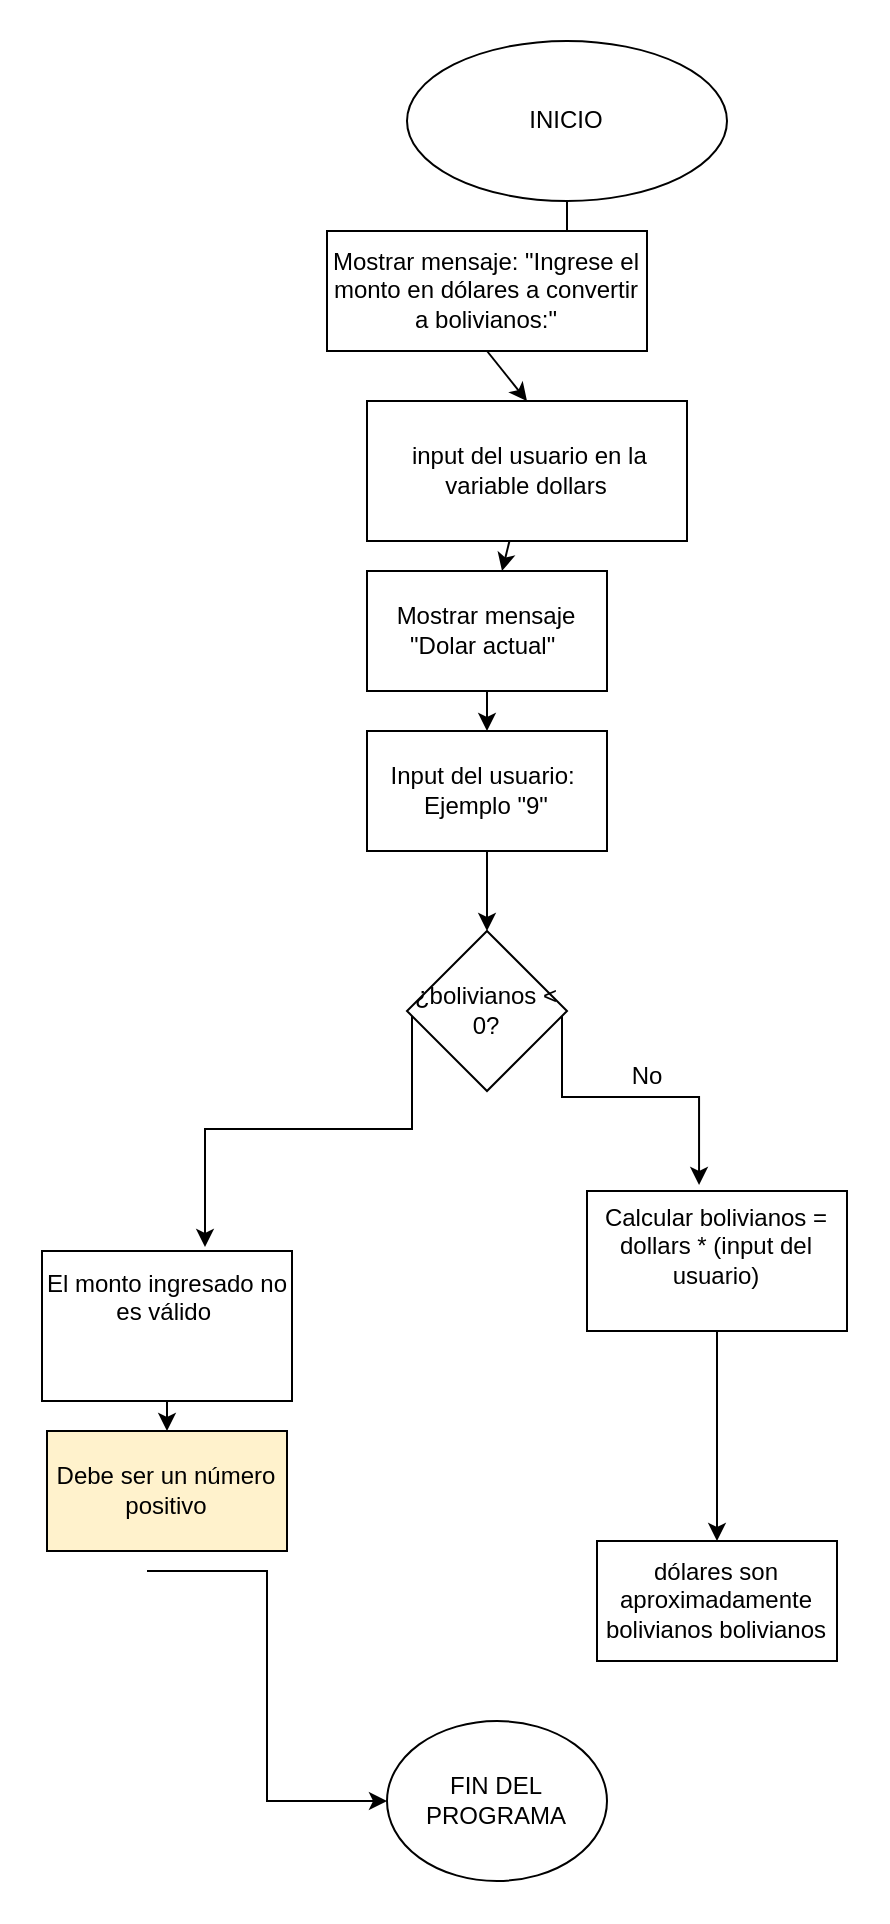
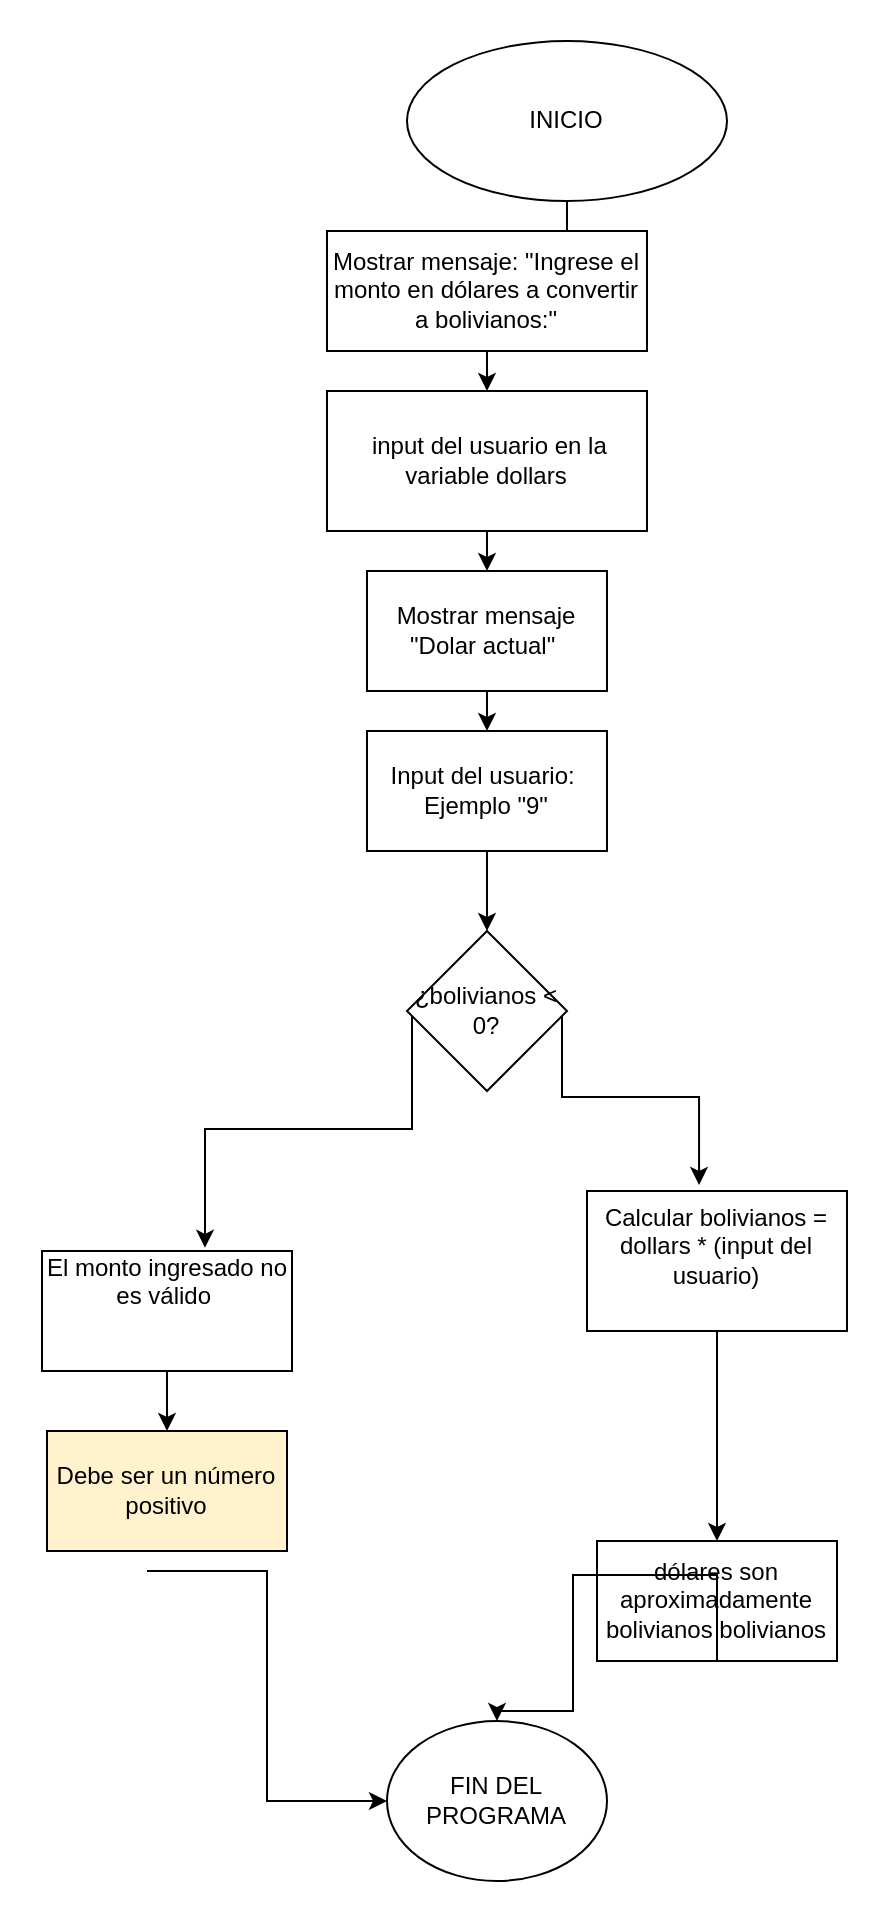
(527, 471) -> (487, 461)
(647, 1077) -> none
(167, 1326) -> (167, 1311)
none -> (581, 1575)
